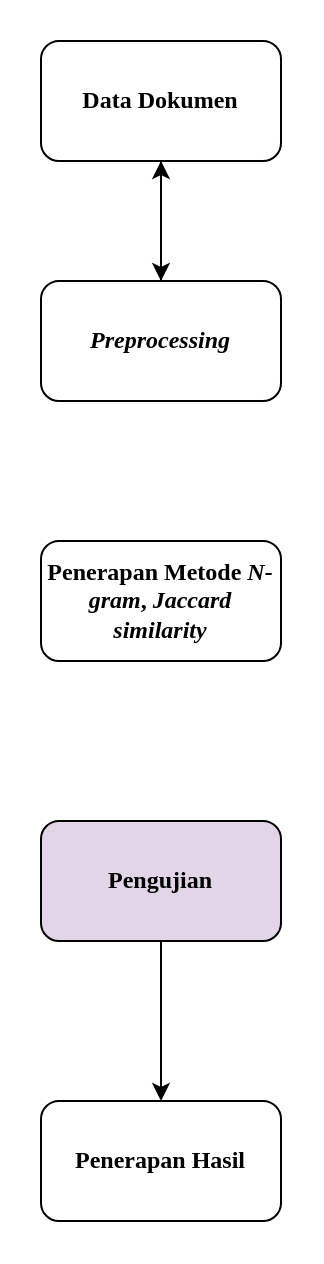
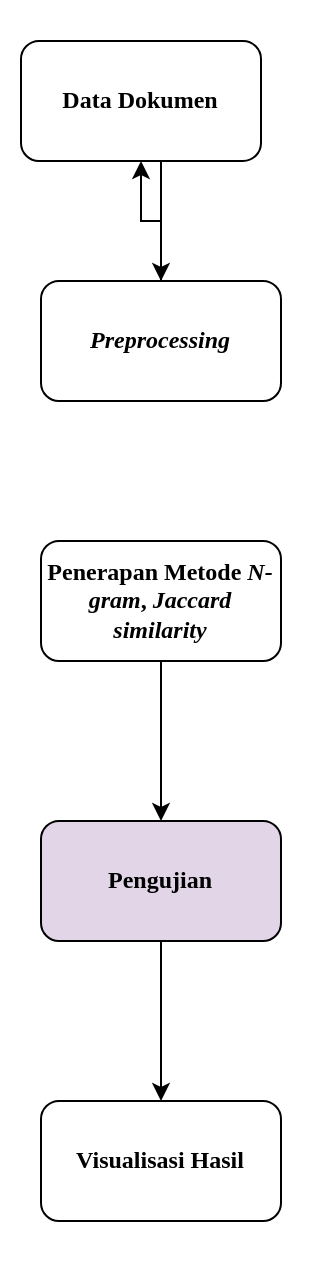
(161, 101) -> (141, 101)
none -> (161, 734)
(161, 1161) -> (161, 1161)
